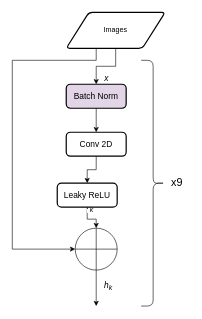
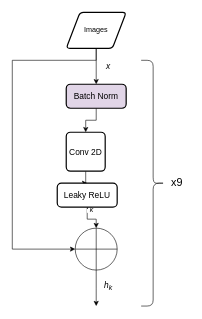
(116, 30) -> (96, 30)
(96, 144) -> (86, 152)
